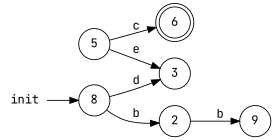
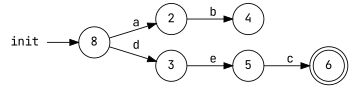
(130, 57) -> (206, 66)
(133, 114) -> (133, 23)
(255, 121) -> (248, 19)
